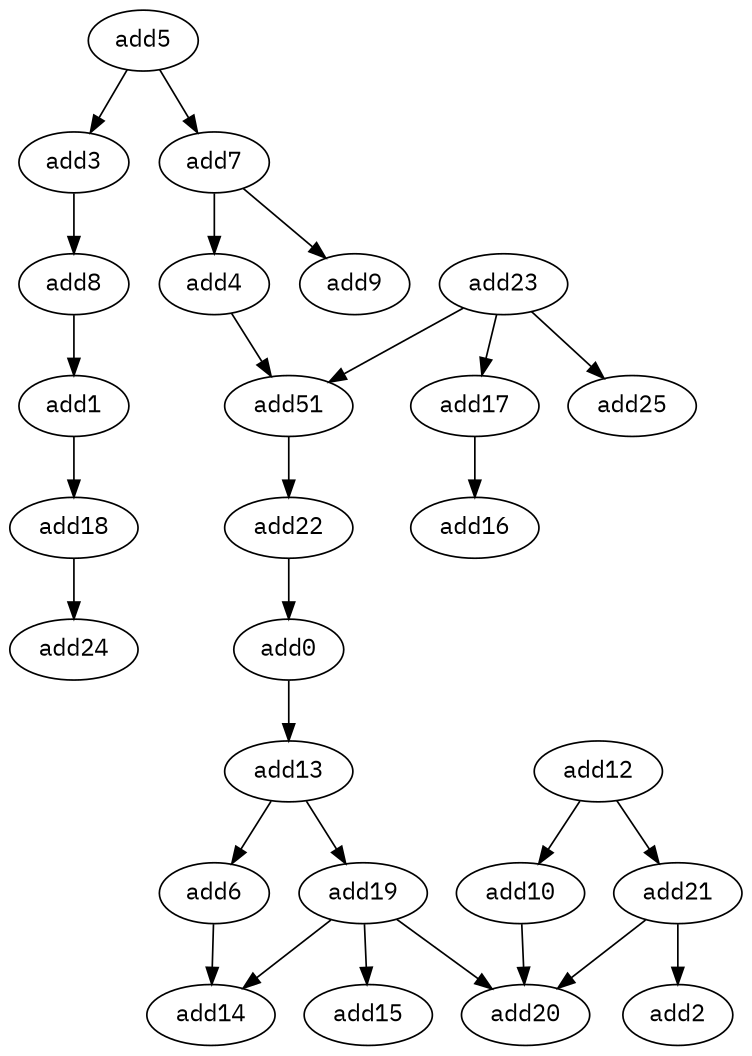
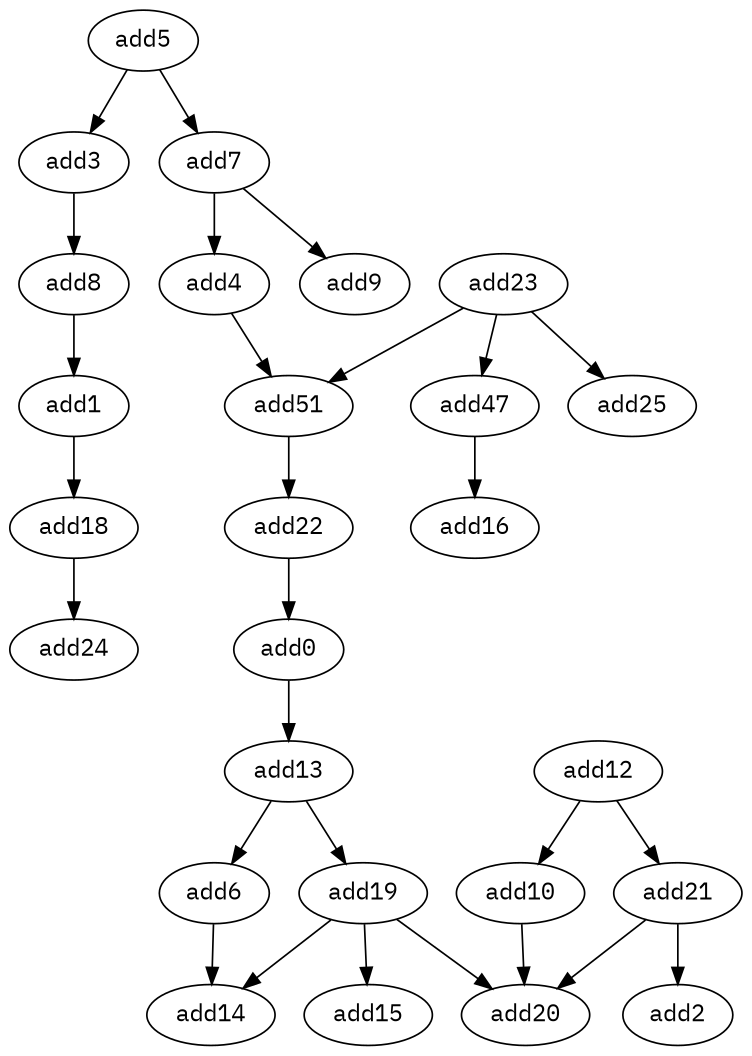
(475, 406) -> (475, 406)
